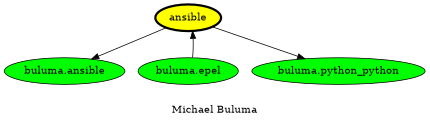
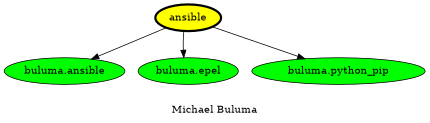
(193, 48) -> (183, 41)
(338, 71) -> (338, 71)
